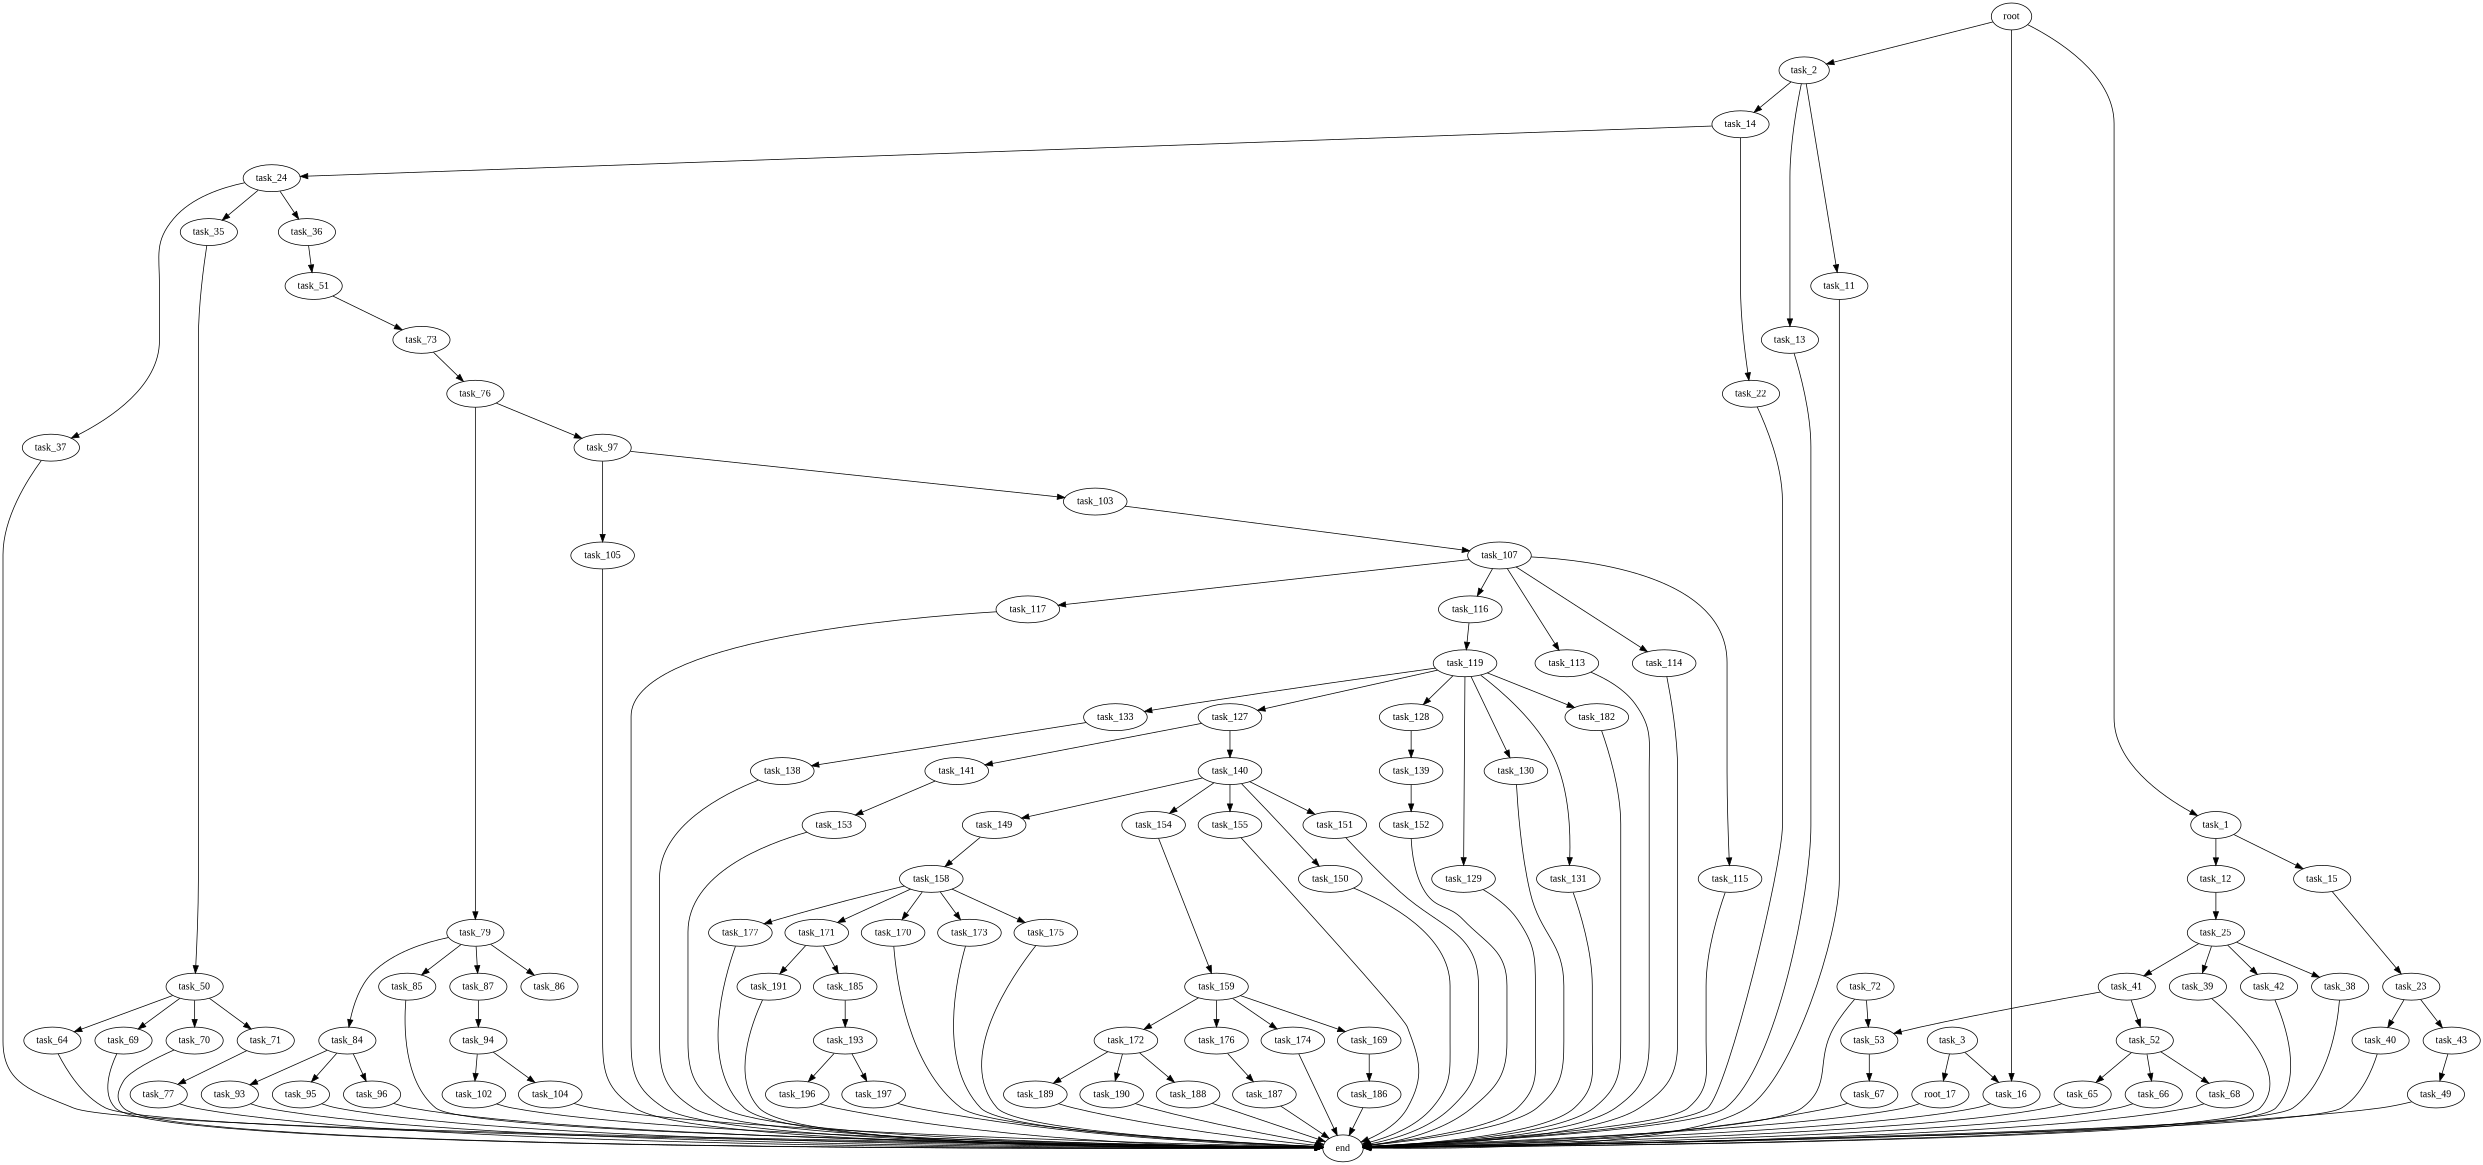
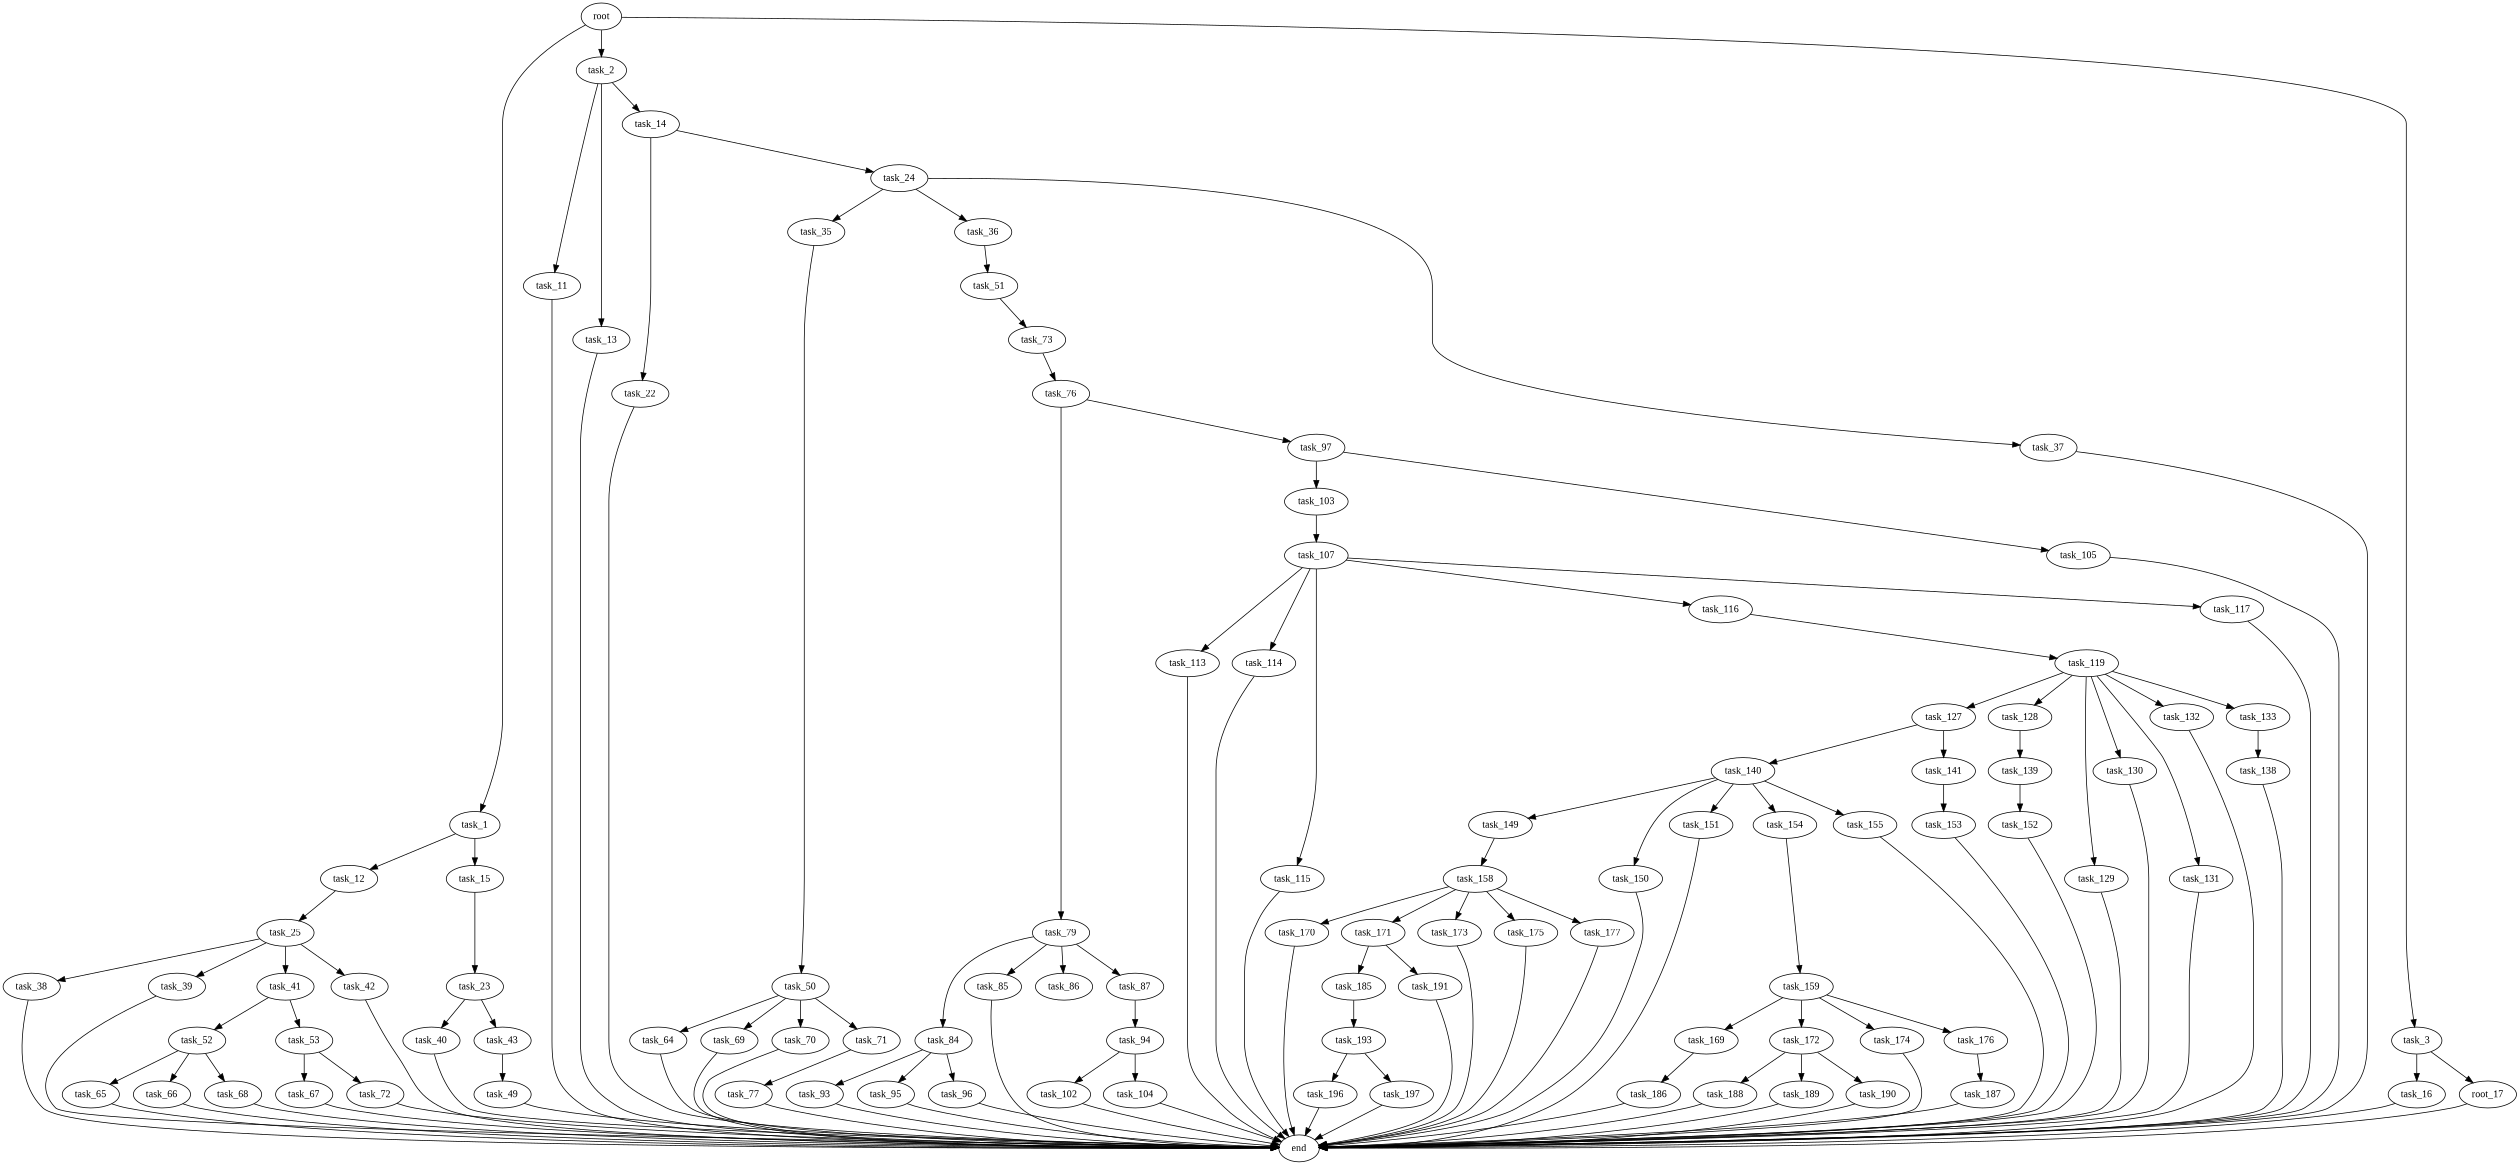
(2012, 552) -> (1966, 54)
(1597, 717) -> (2182, 717)
(1867, 1010) -> (337, 1065)
